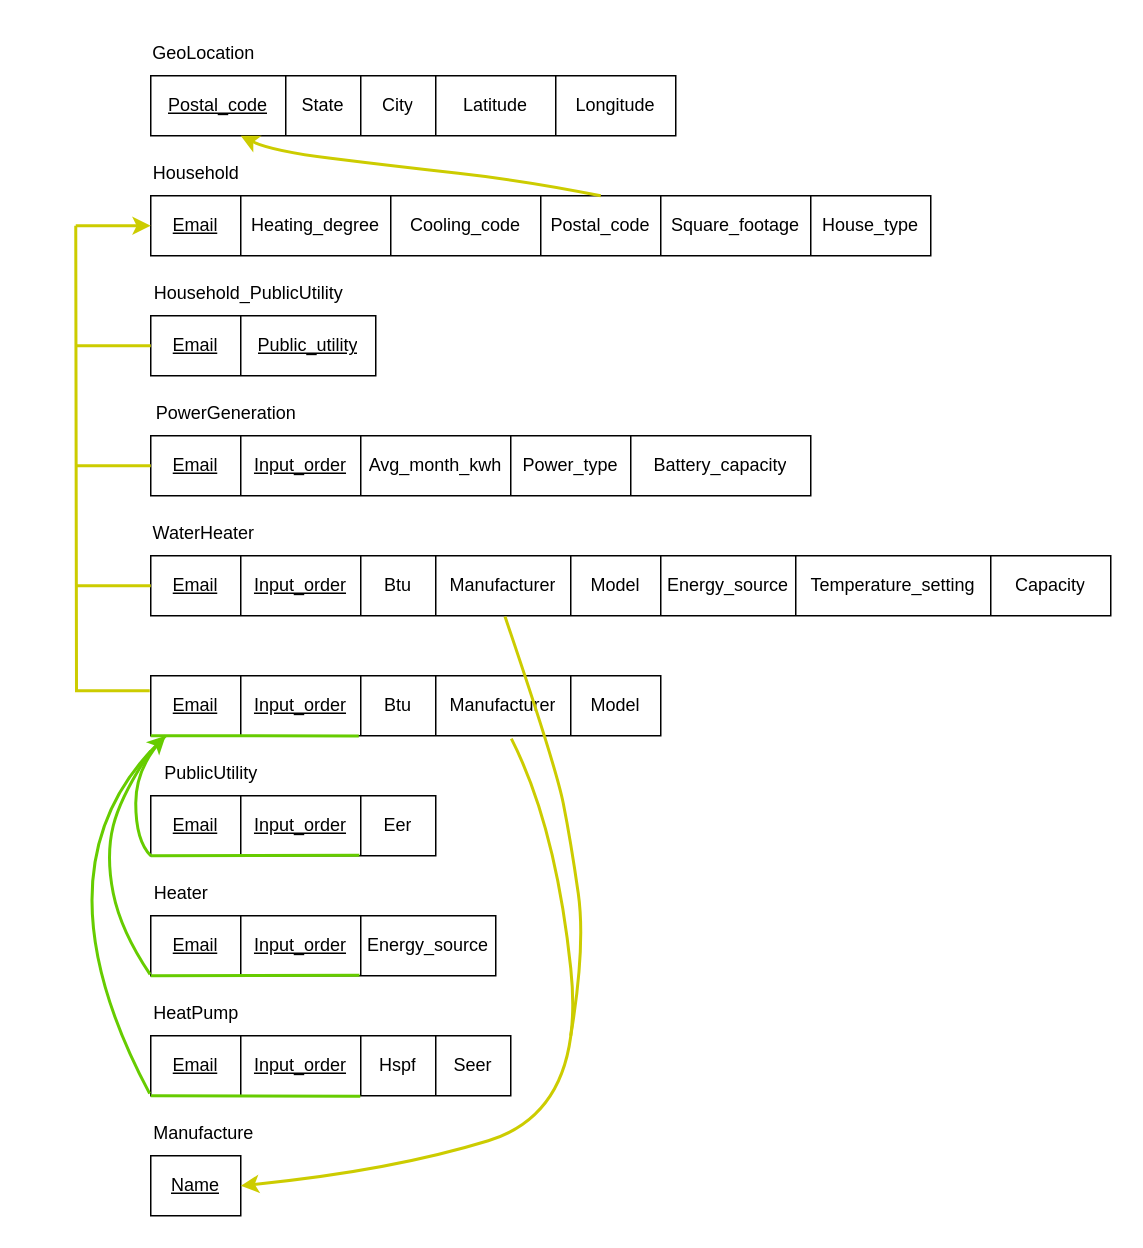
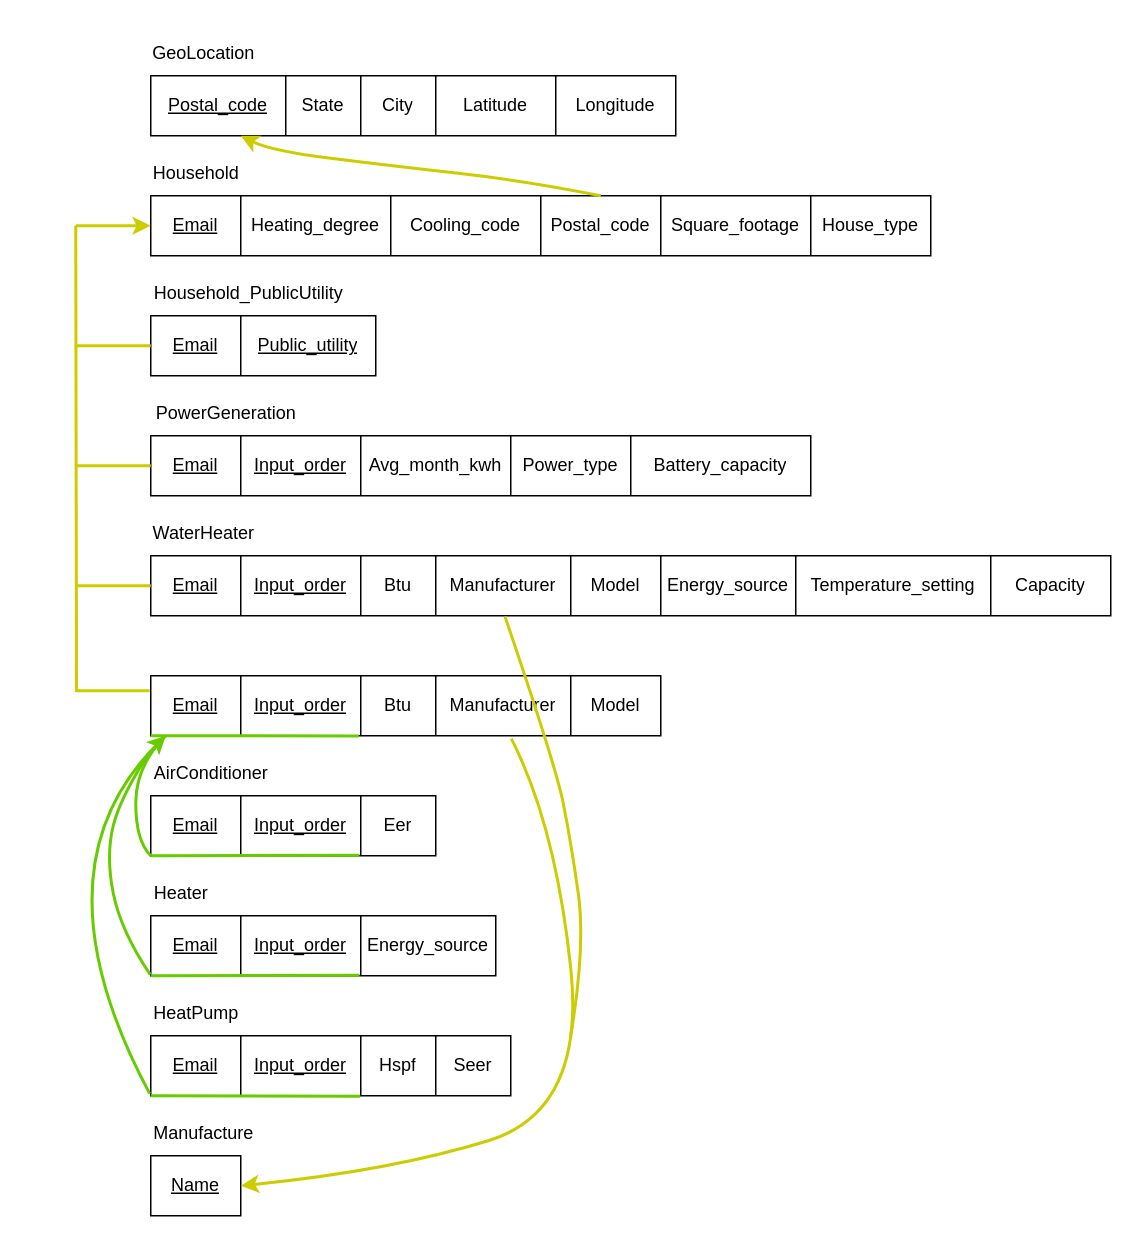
(212, 773) -> (212, 773)
